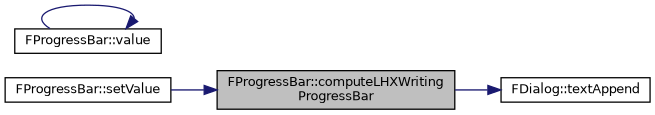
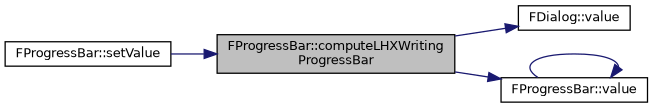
none -> (472, 74)
(576, 90) -> (574, 18)
